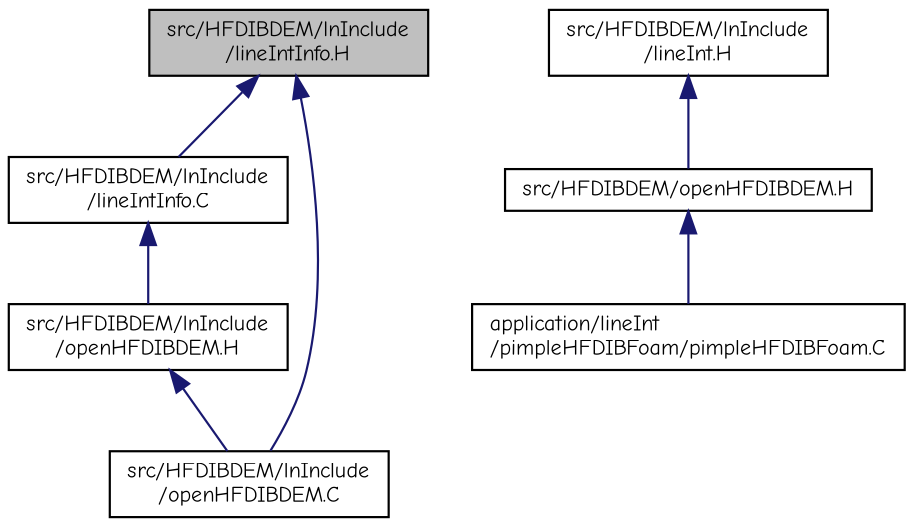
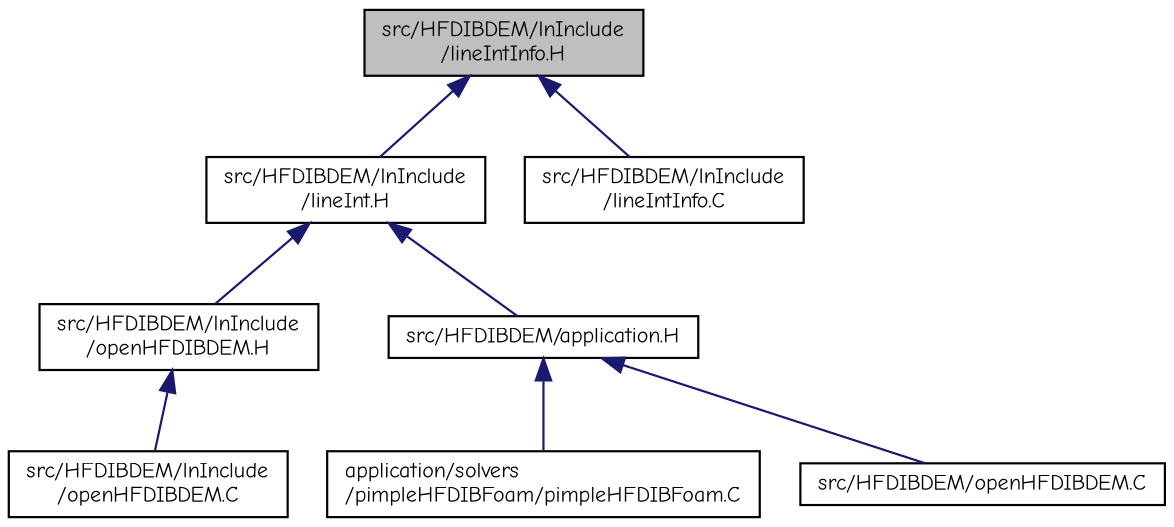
(688, 190) -> (543, 337)
(148, 275) -> (254, 271)
(317, 278) -> (417, 124)
(688, 337) -> (543, 484)
none -> (983, 484)
